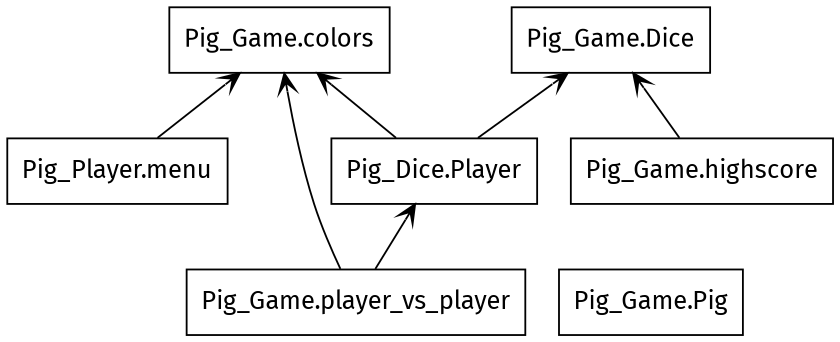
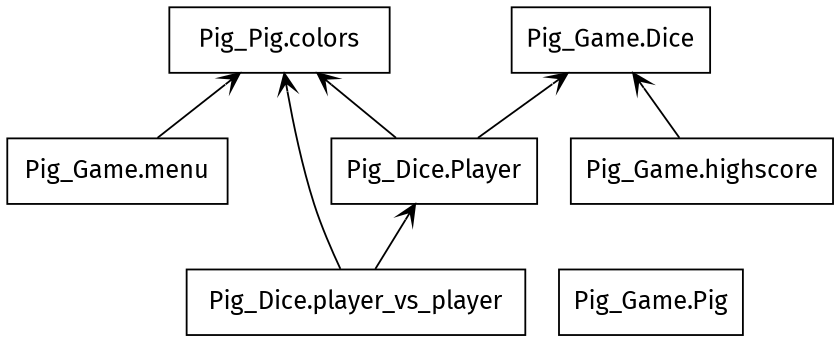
(279, 40) -> (279, 40)
(117, 171) -> (117, 171)
(356, 302) -> (356, 302)
